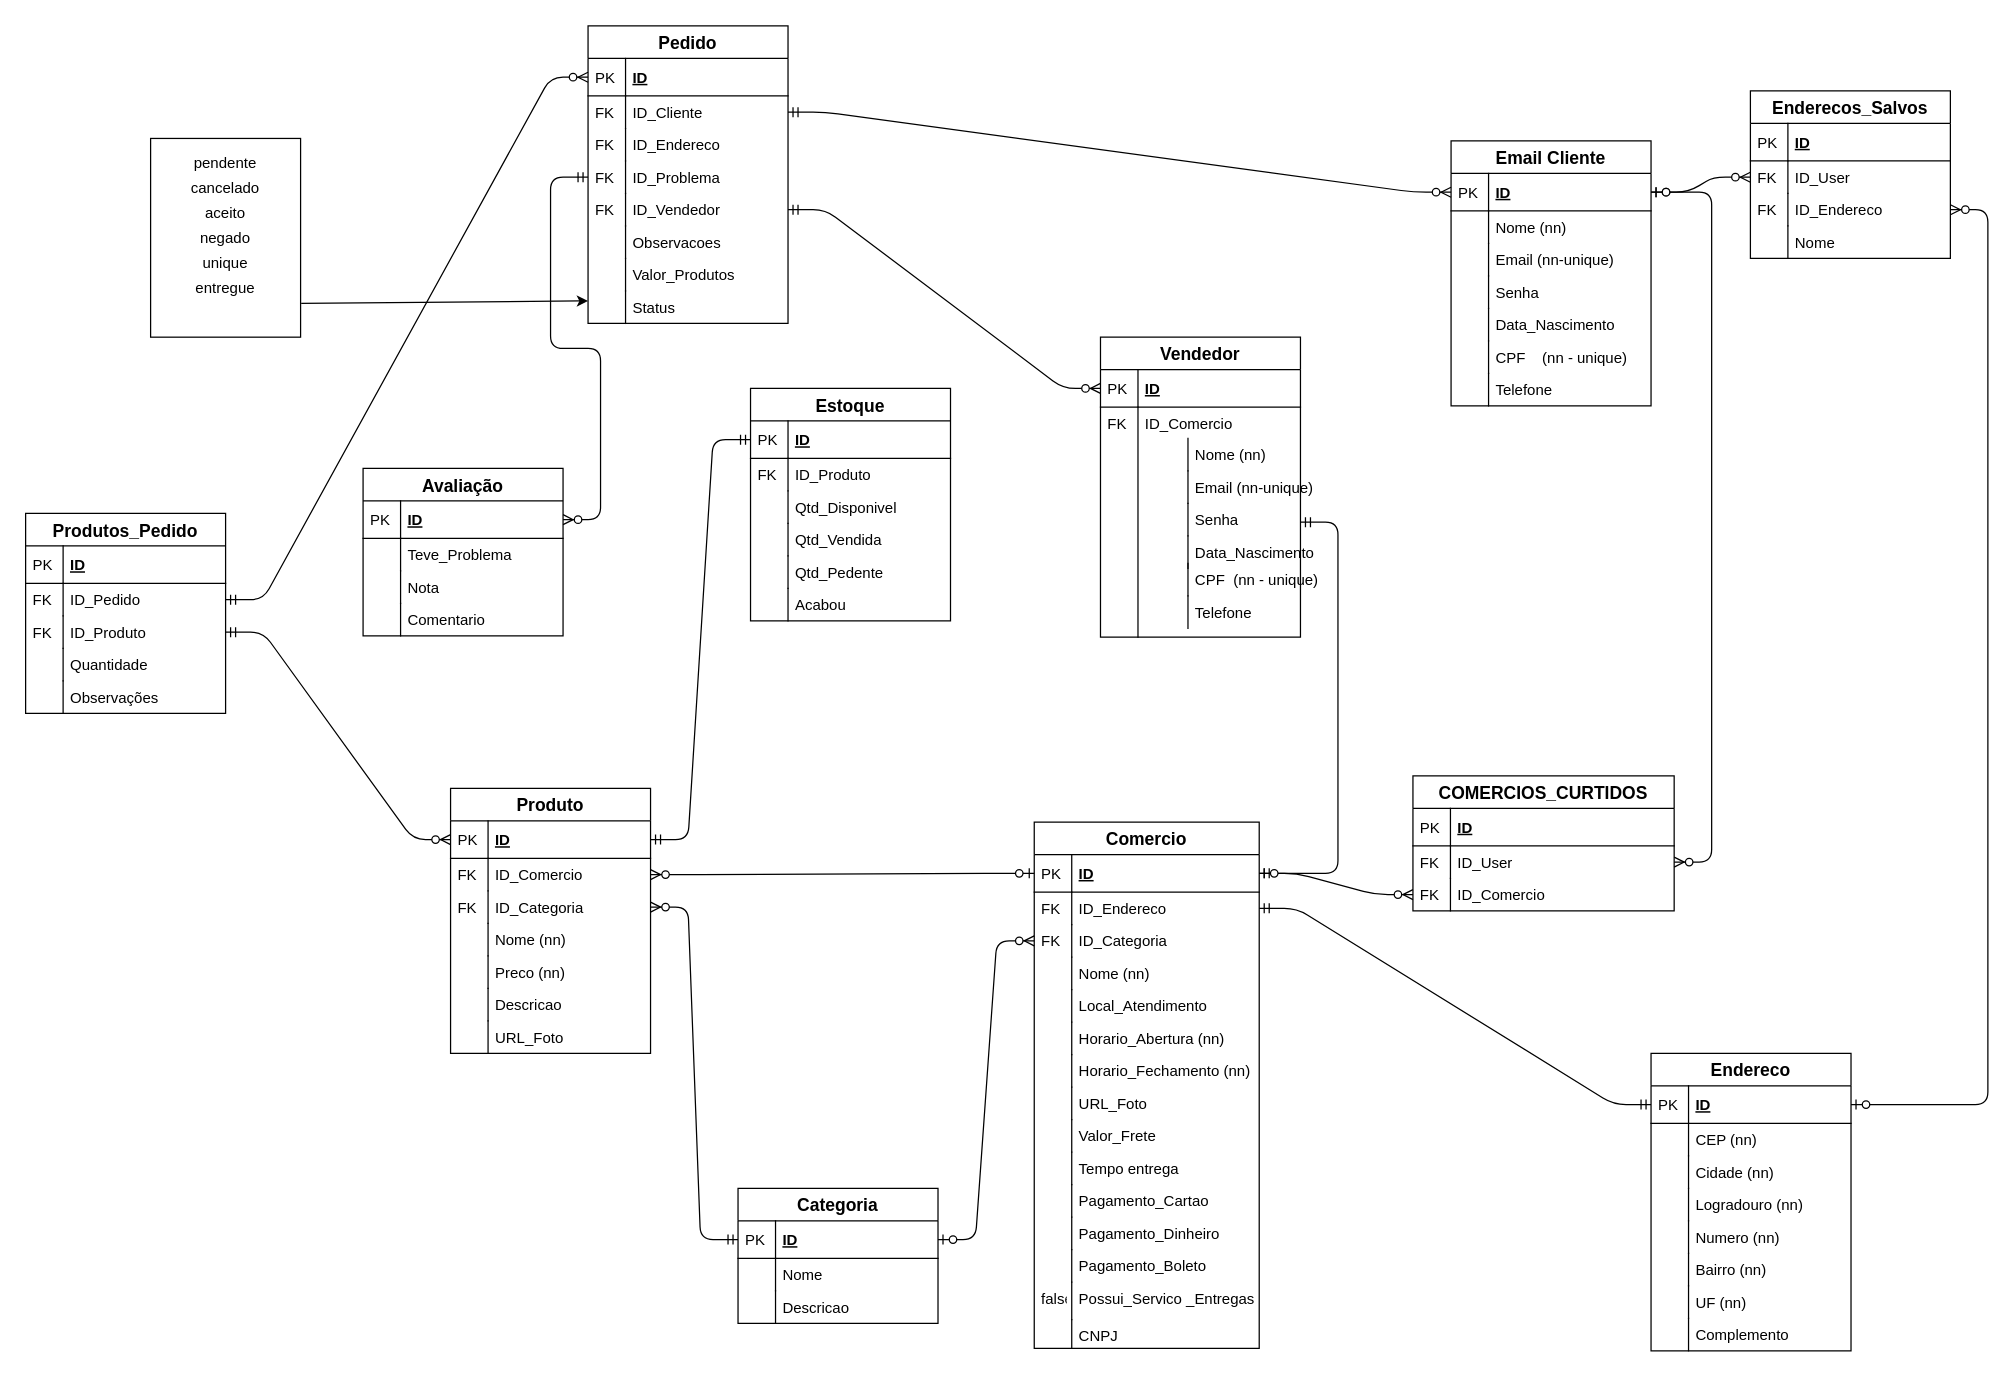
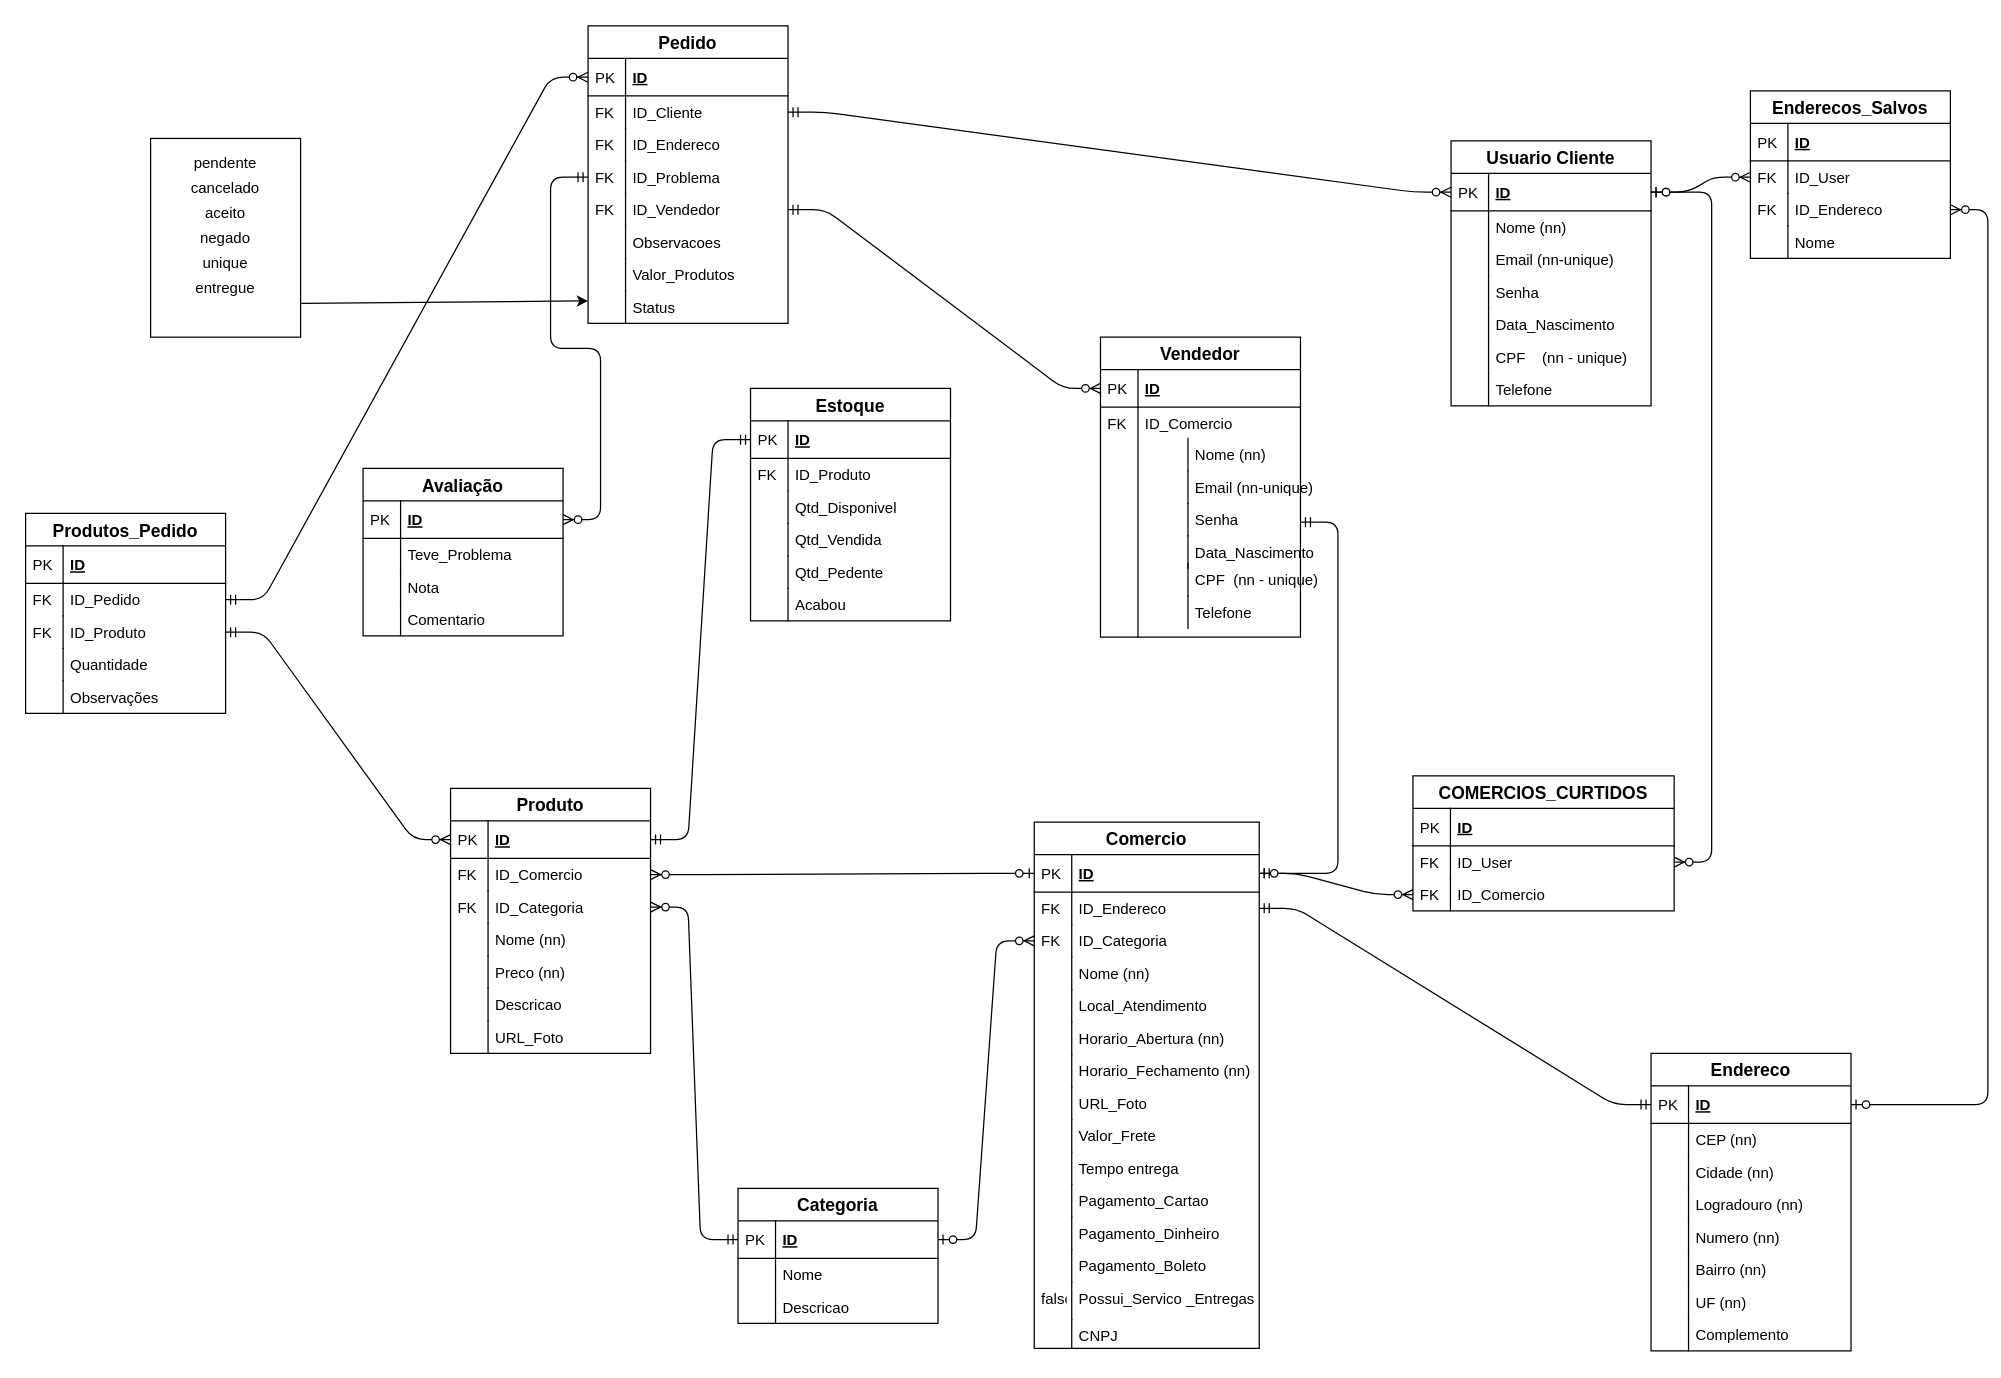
(1551, 158) -> (1551, 158)
